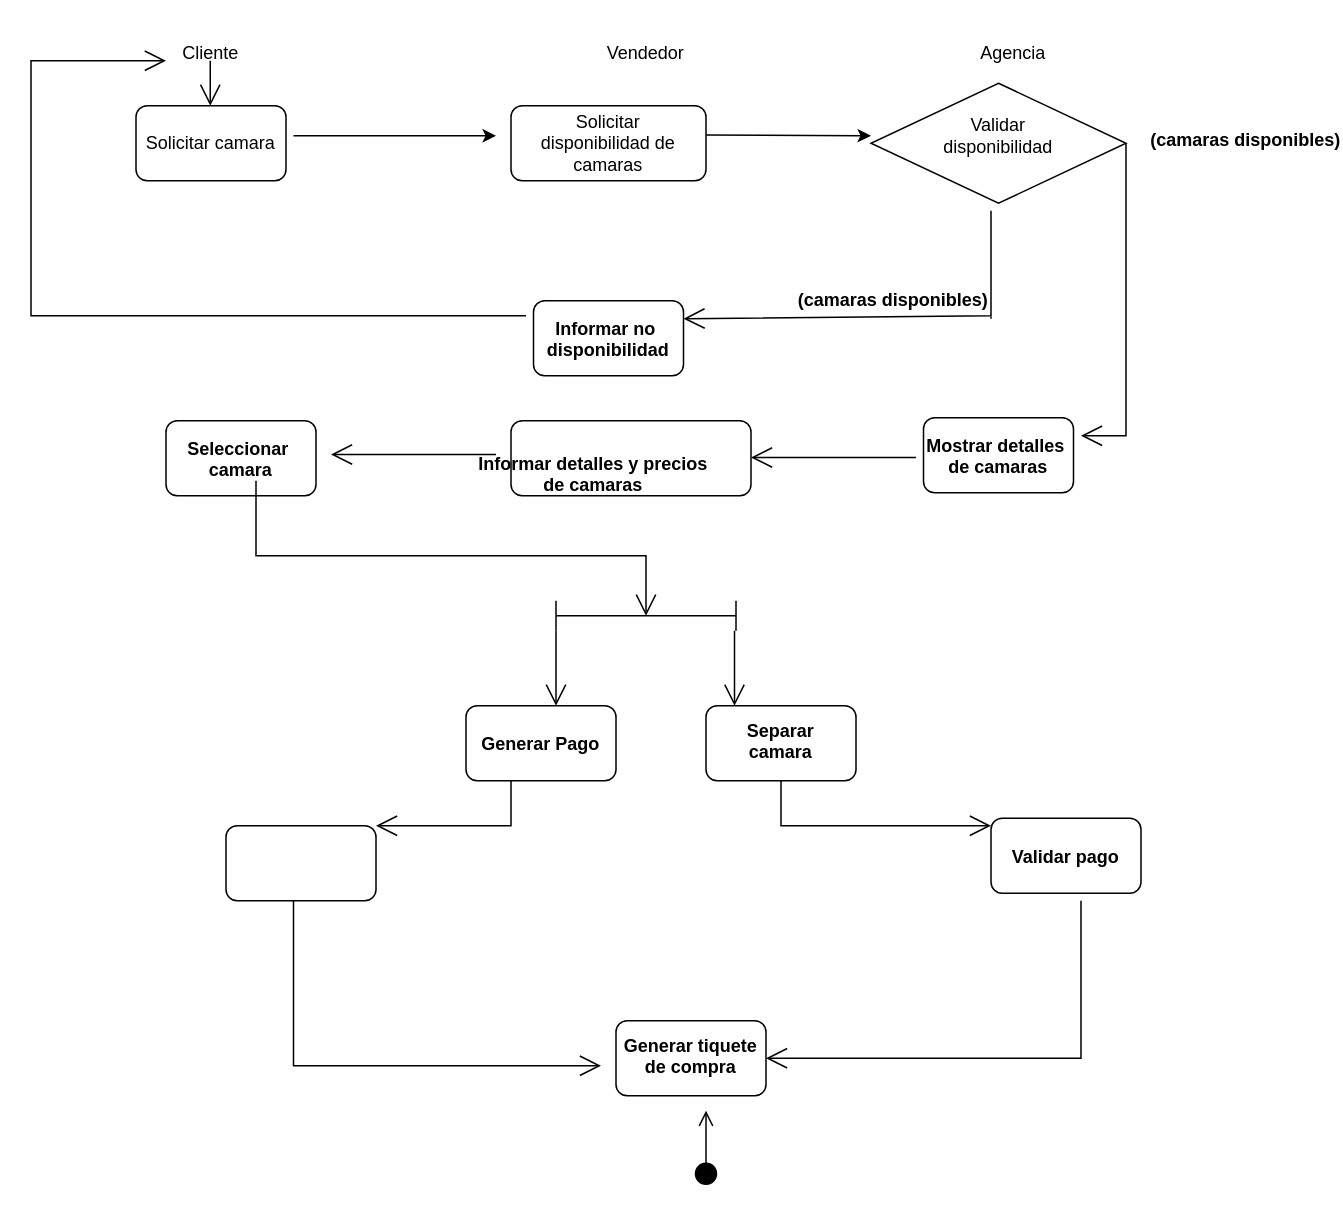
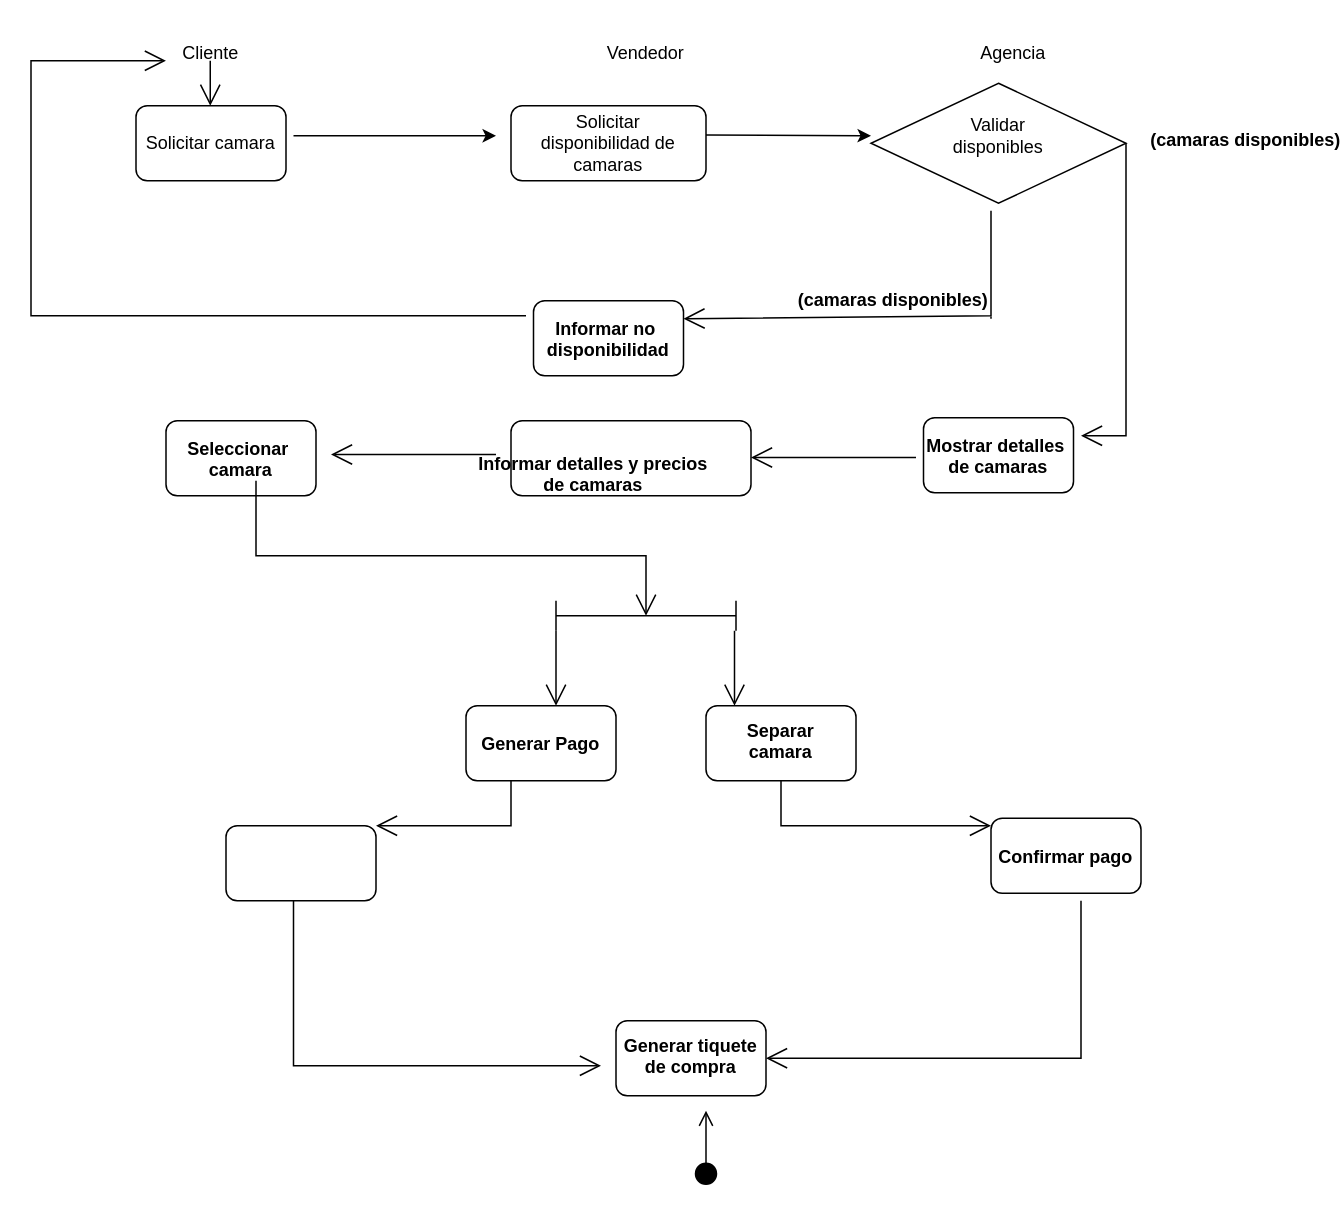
(998, 136) -> (998, 136)
(1065, 857) -> (1065, 857)
